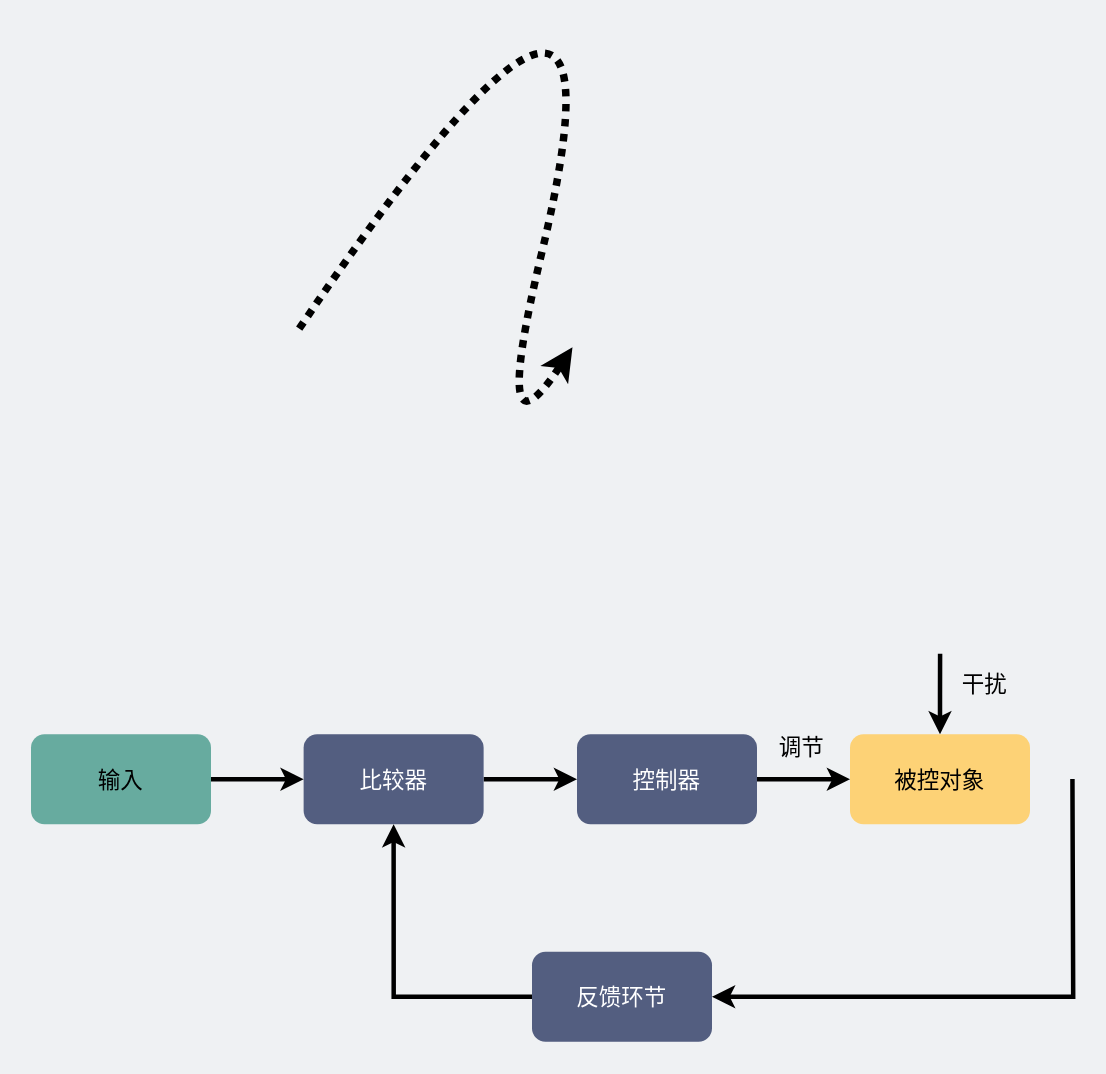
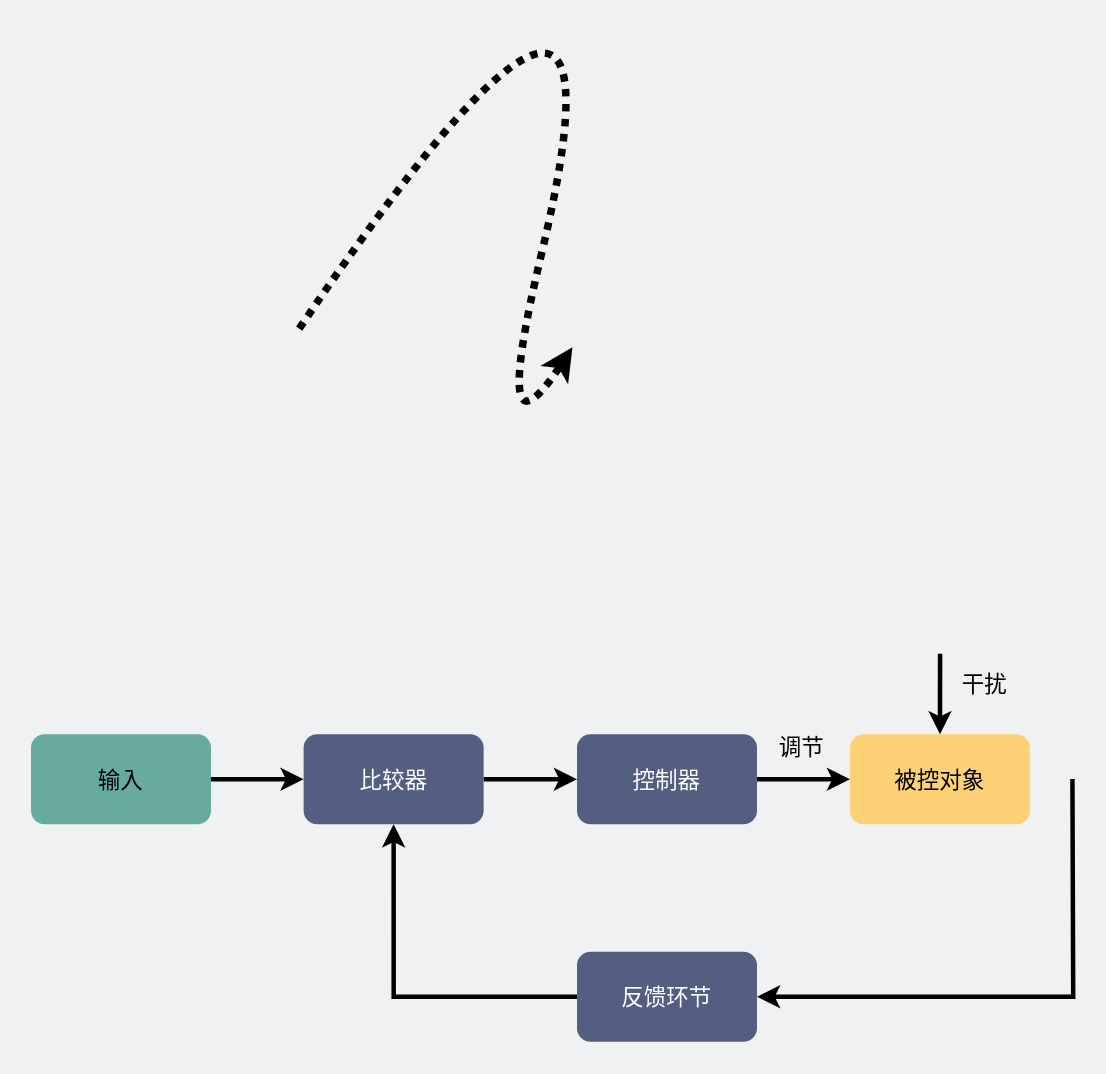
(622, 997) -> (667, 997)
